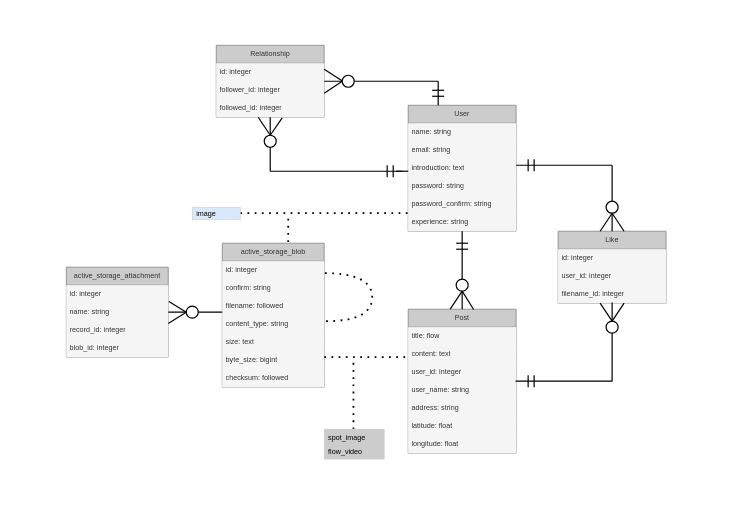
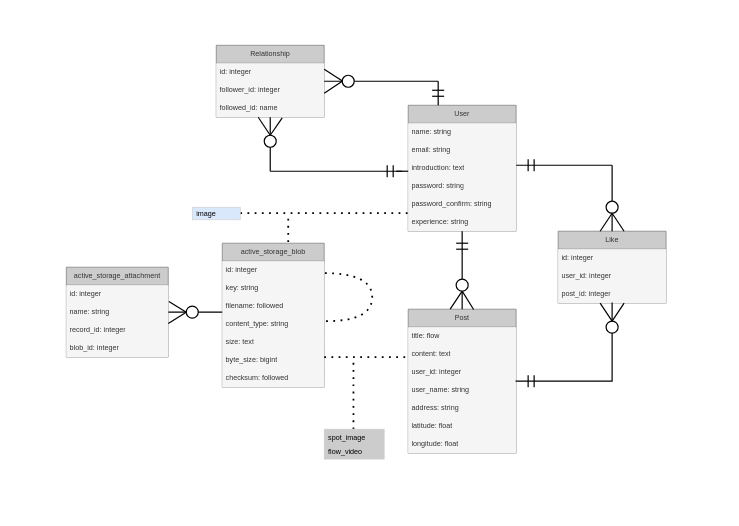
(255, 108) -> (249, 108)
(252, 288) -> (245, 288)
(597, 294) -> (590, 294)
